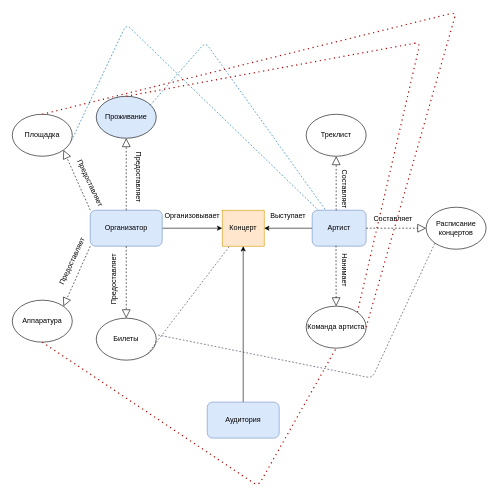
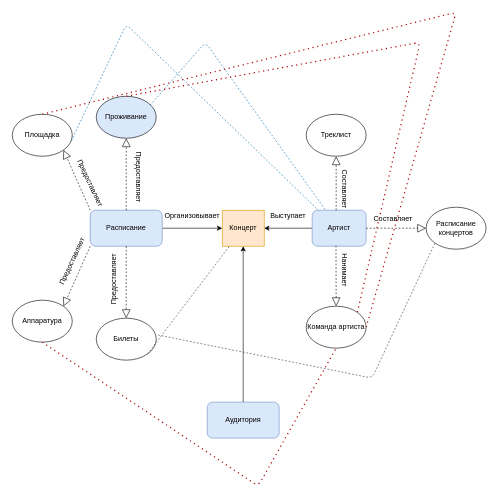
(126, 228) -> (126, 228)
